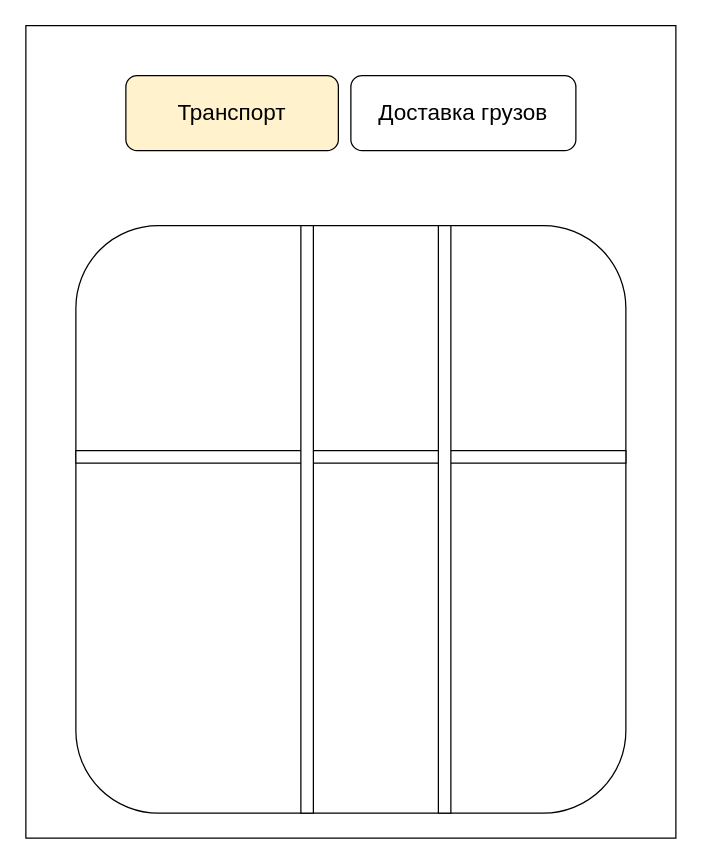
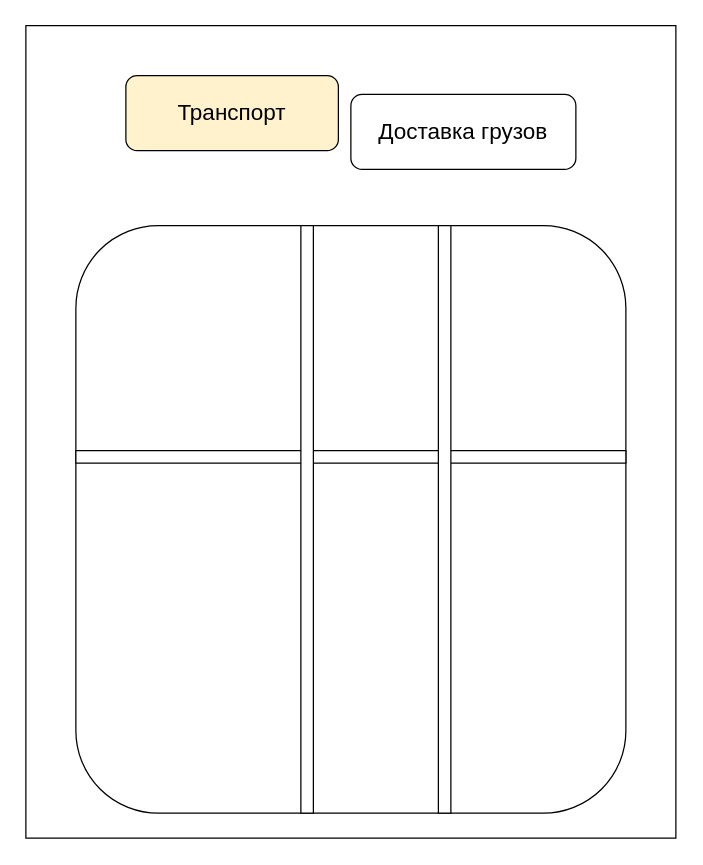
(463, 113) -> (463, 132)
